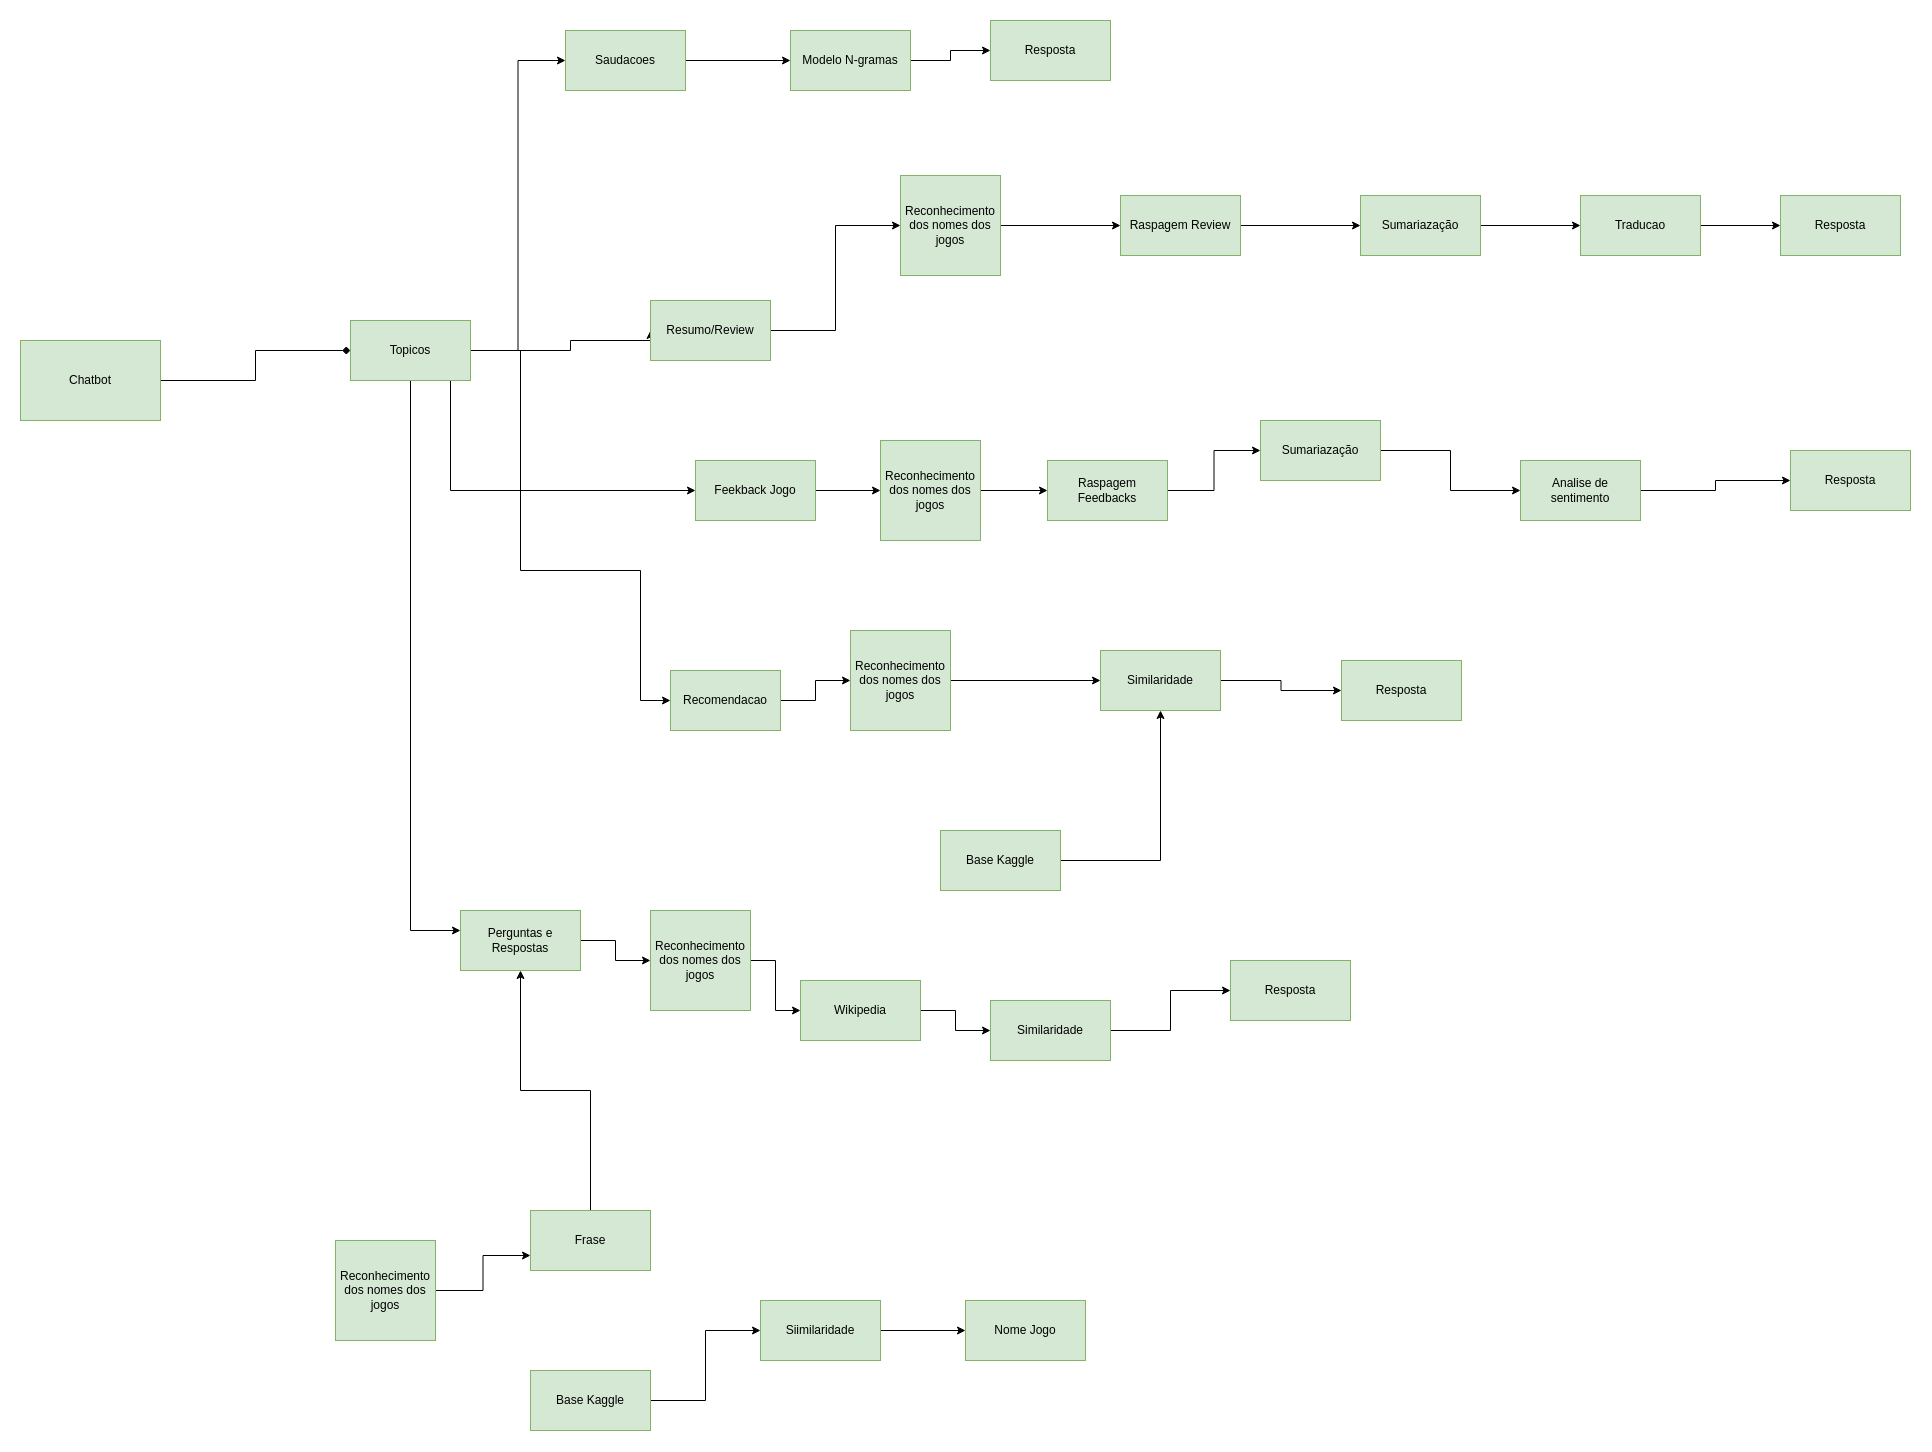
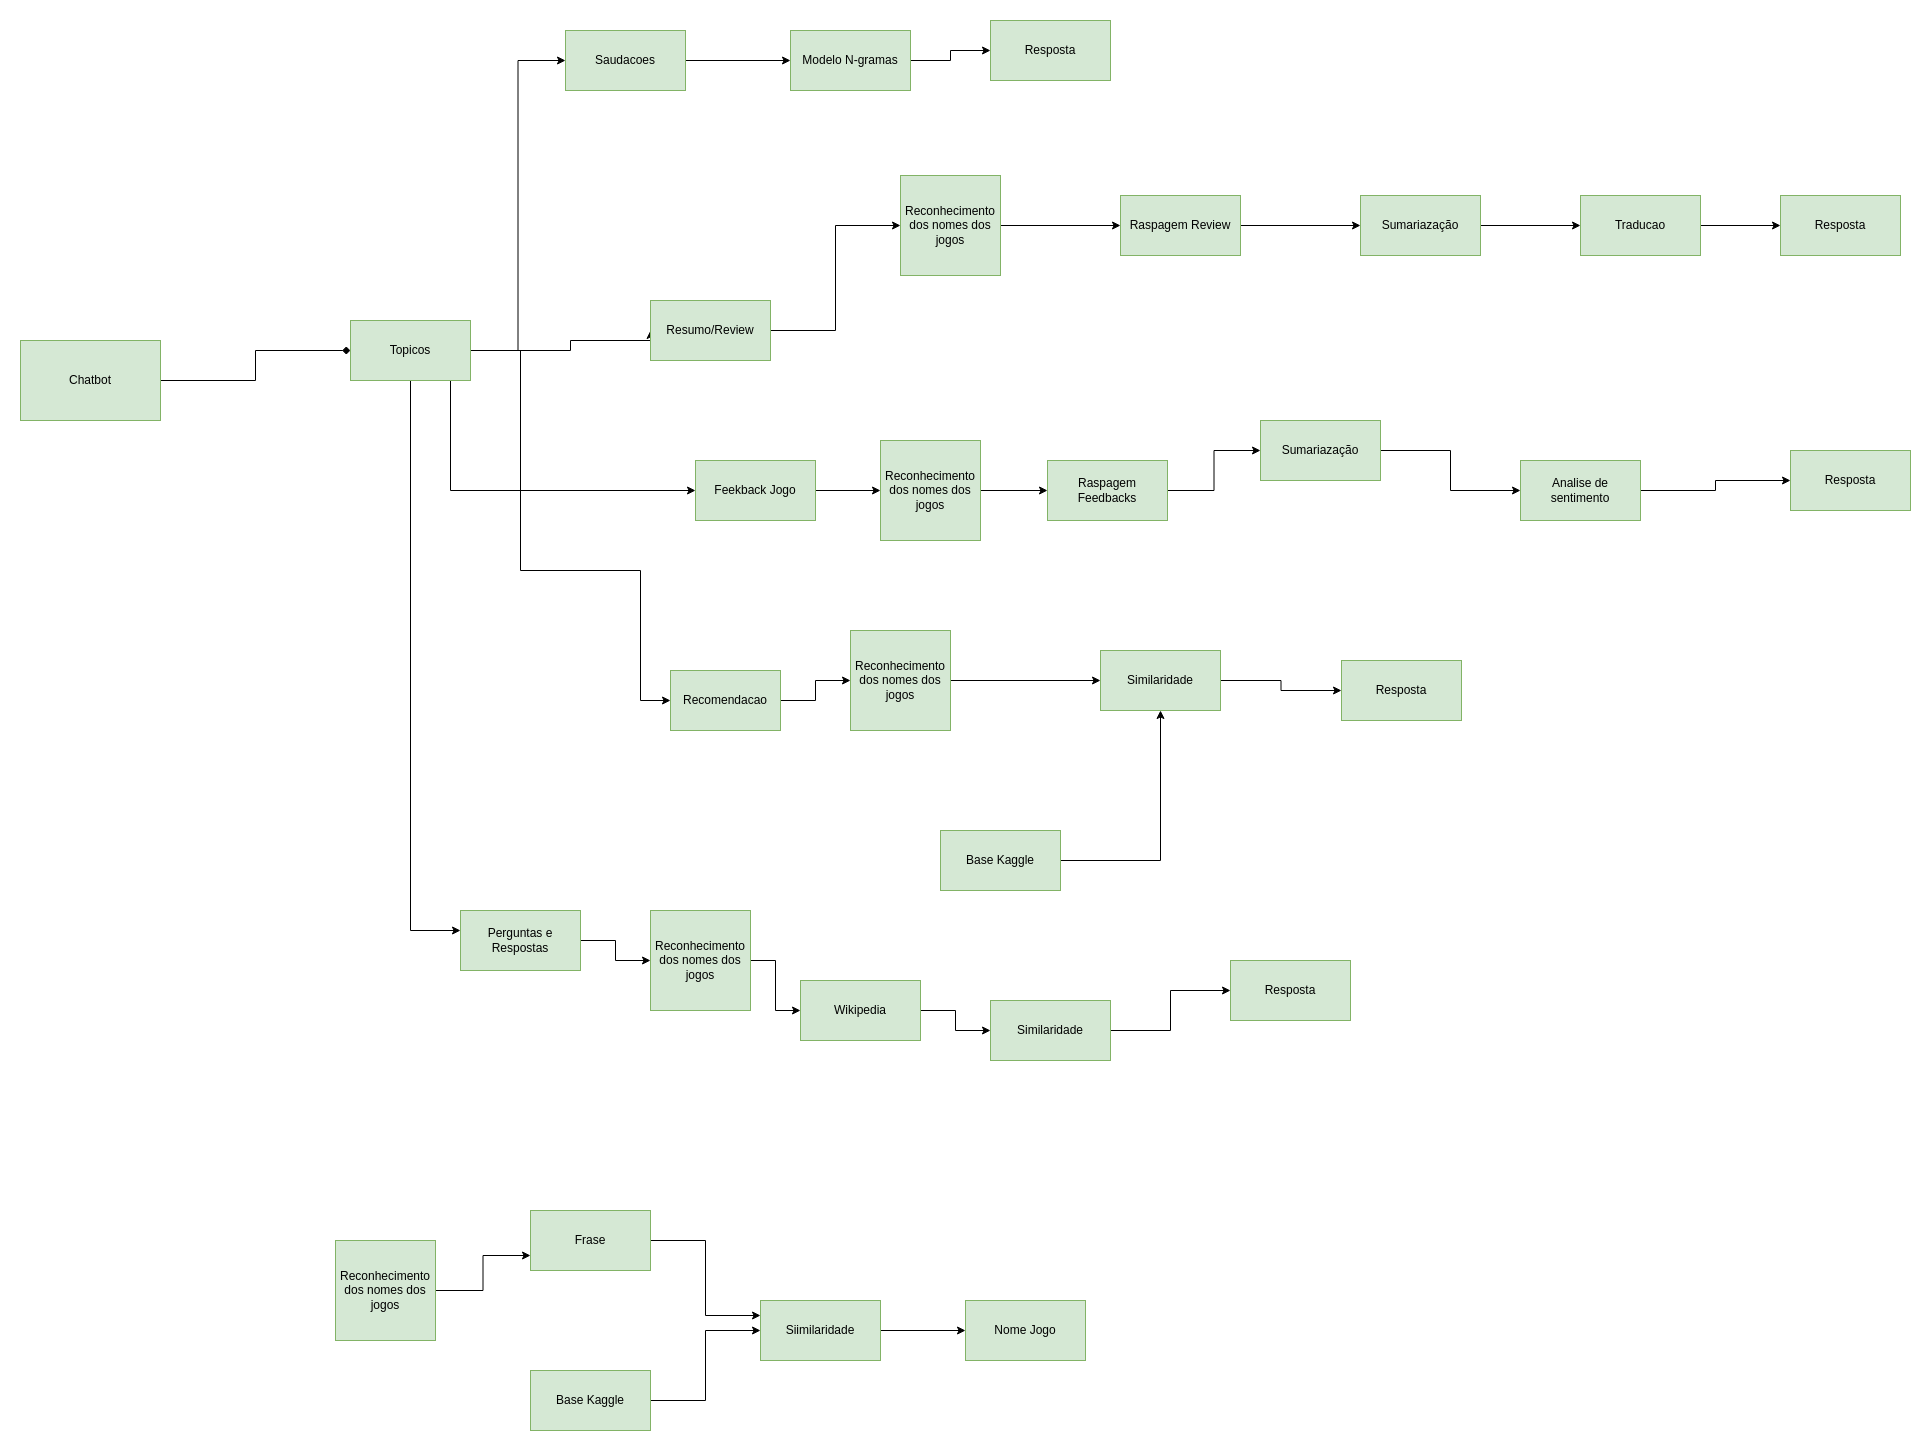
(560, 1091) -> (706, 1275)
